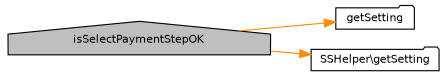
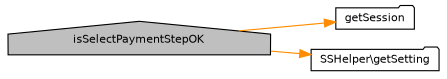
(375, 19) -> (375, 19)
